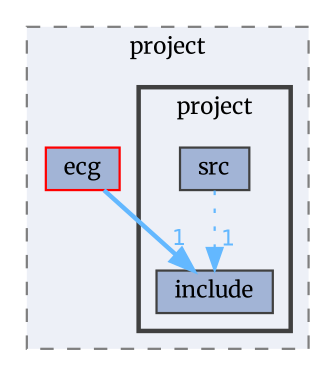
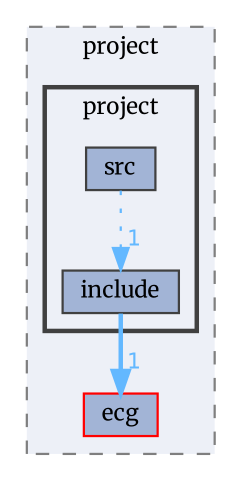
(153, 234) -> (121, 345)
